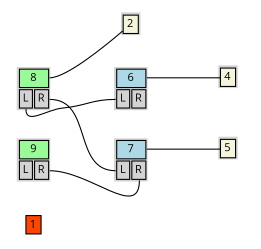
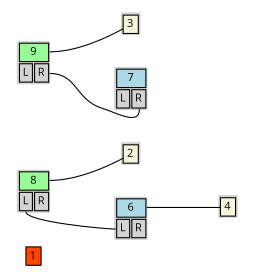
none -> (131, 24)
(83, 135) -> none
(228, 148) -> none
